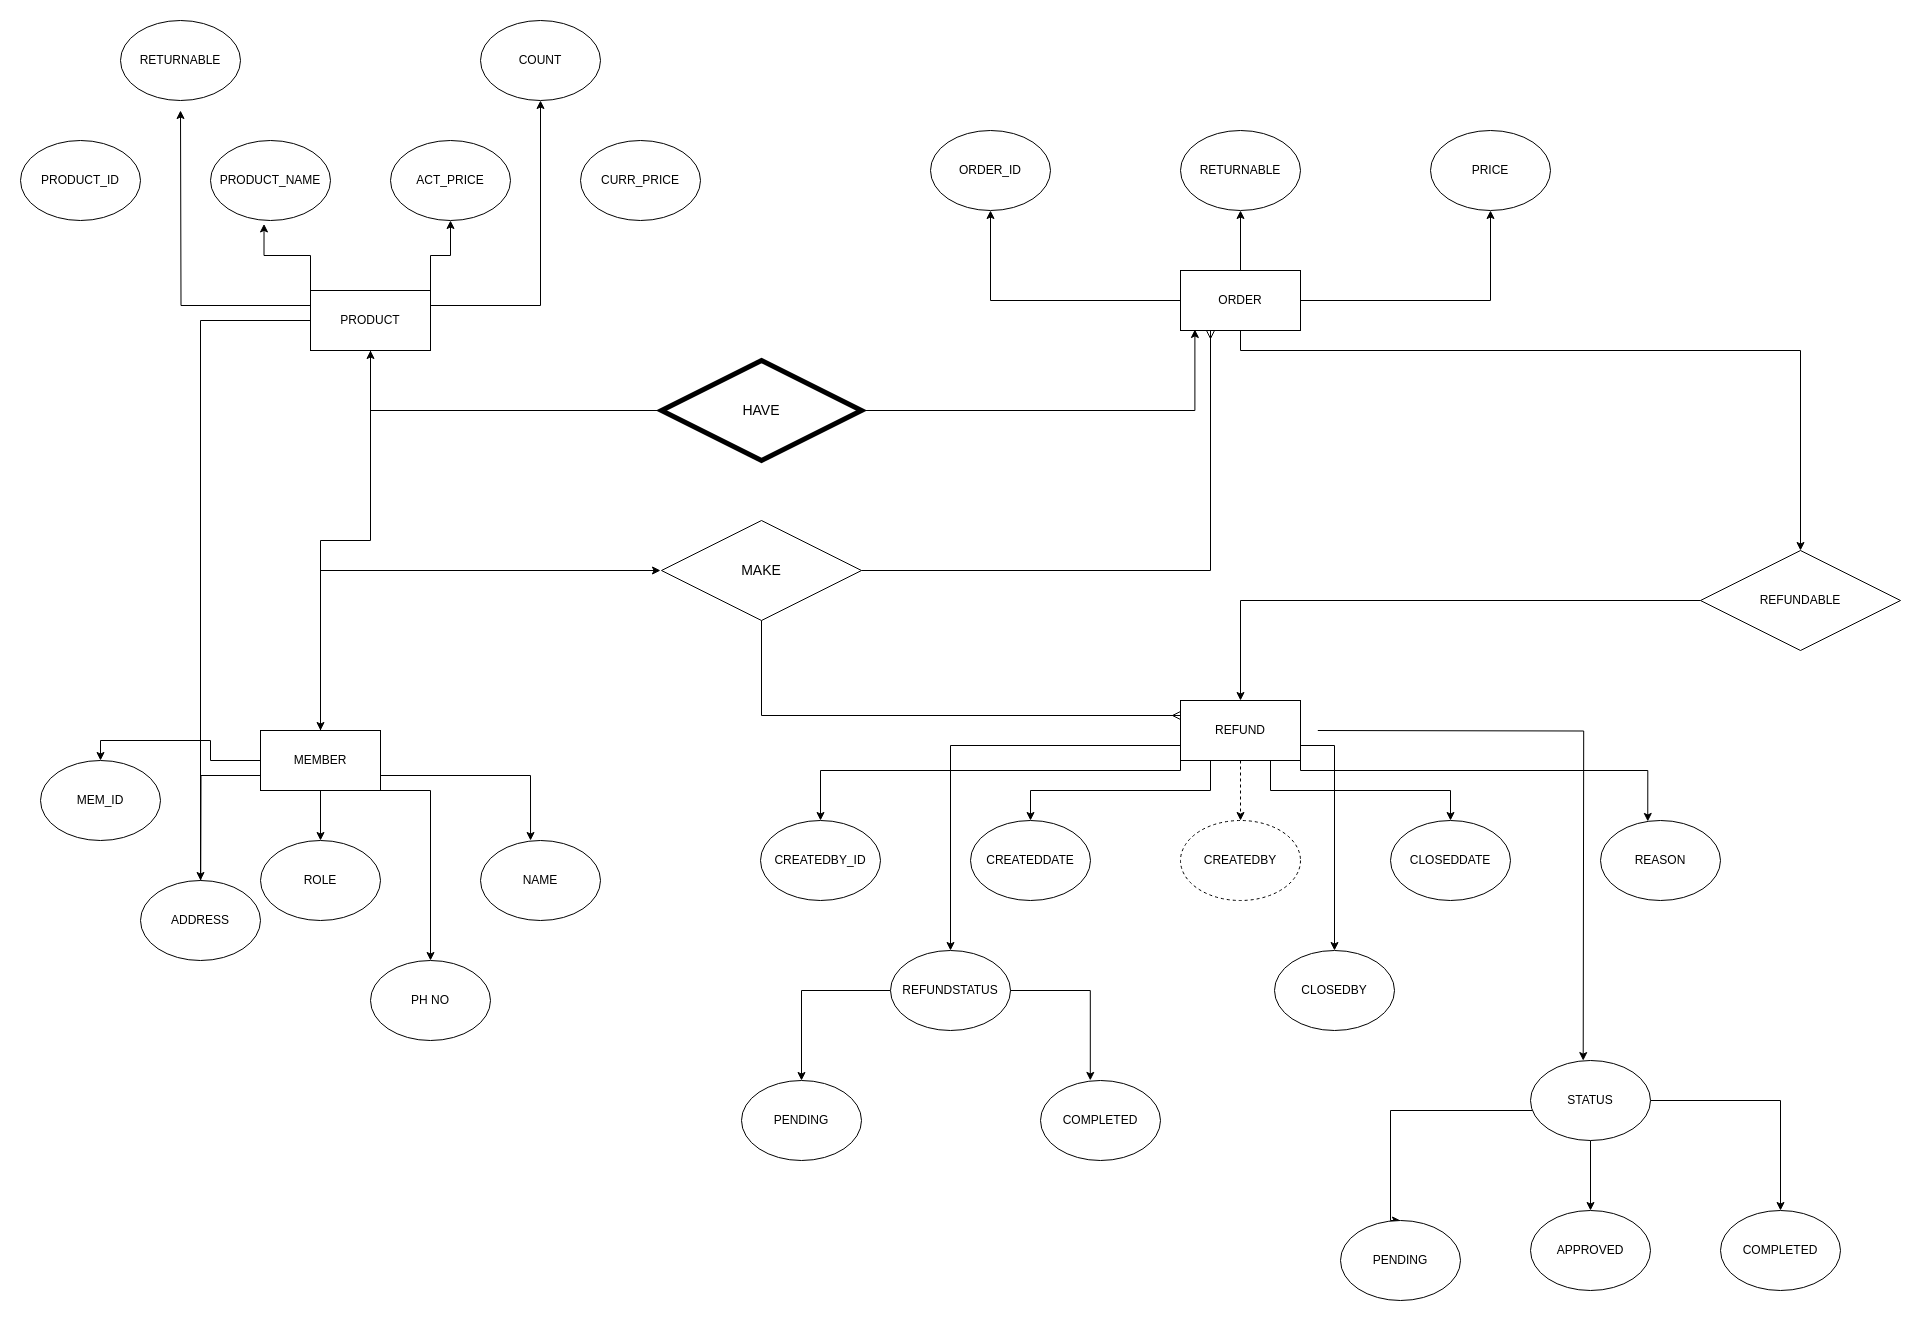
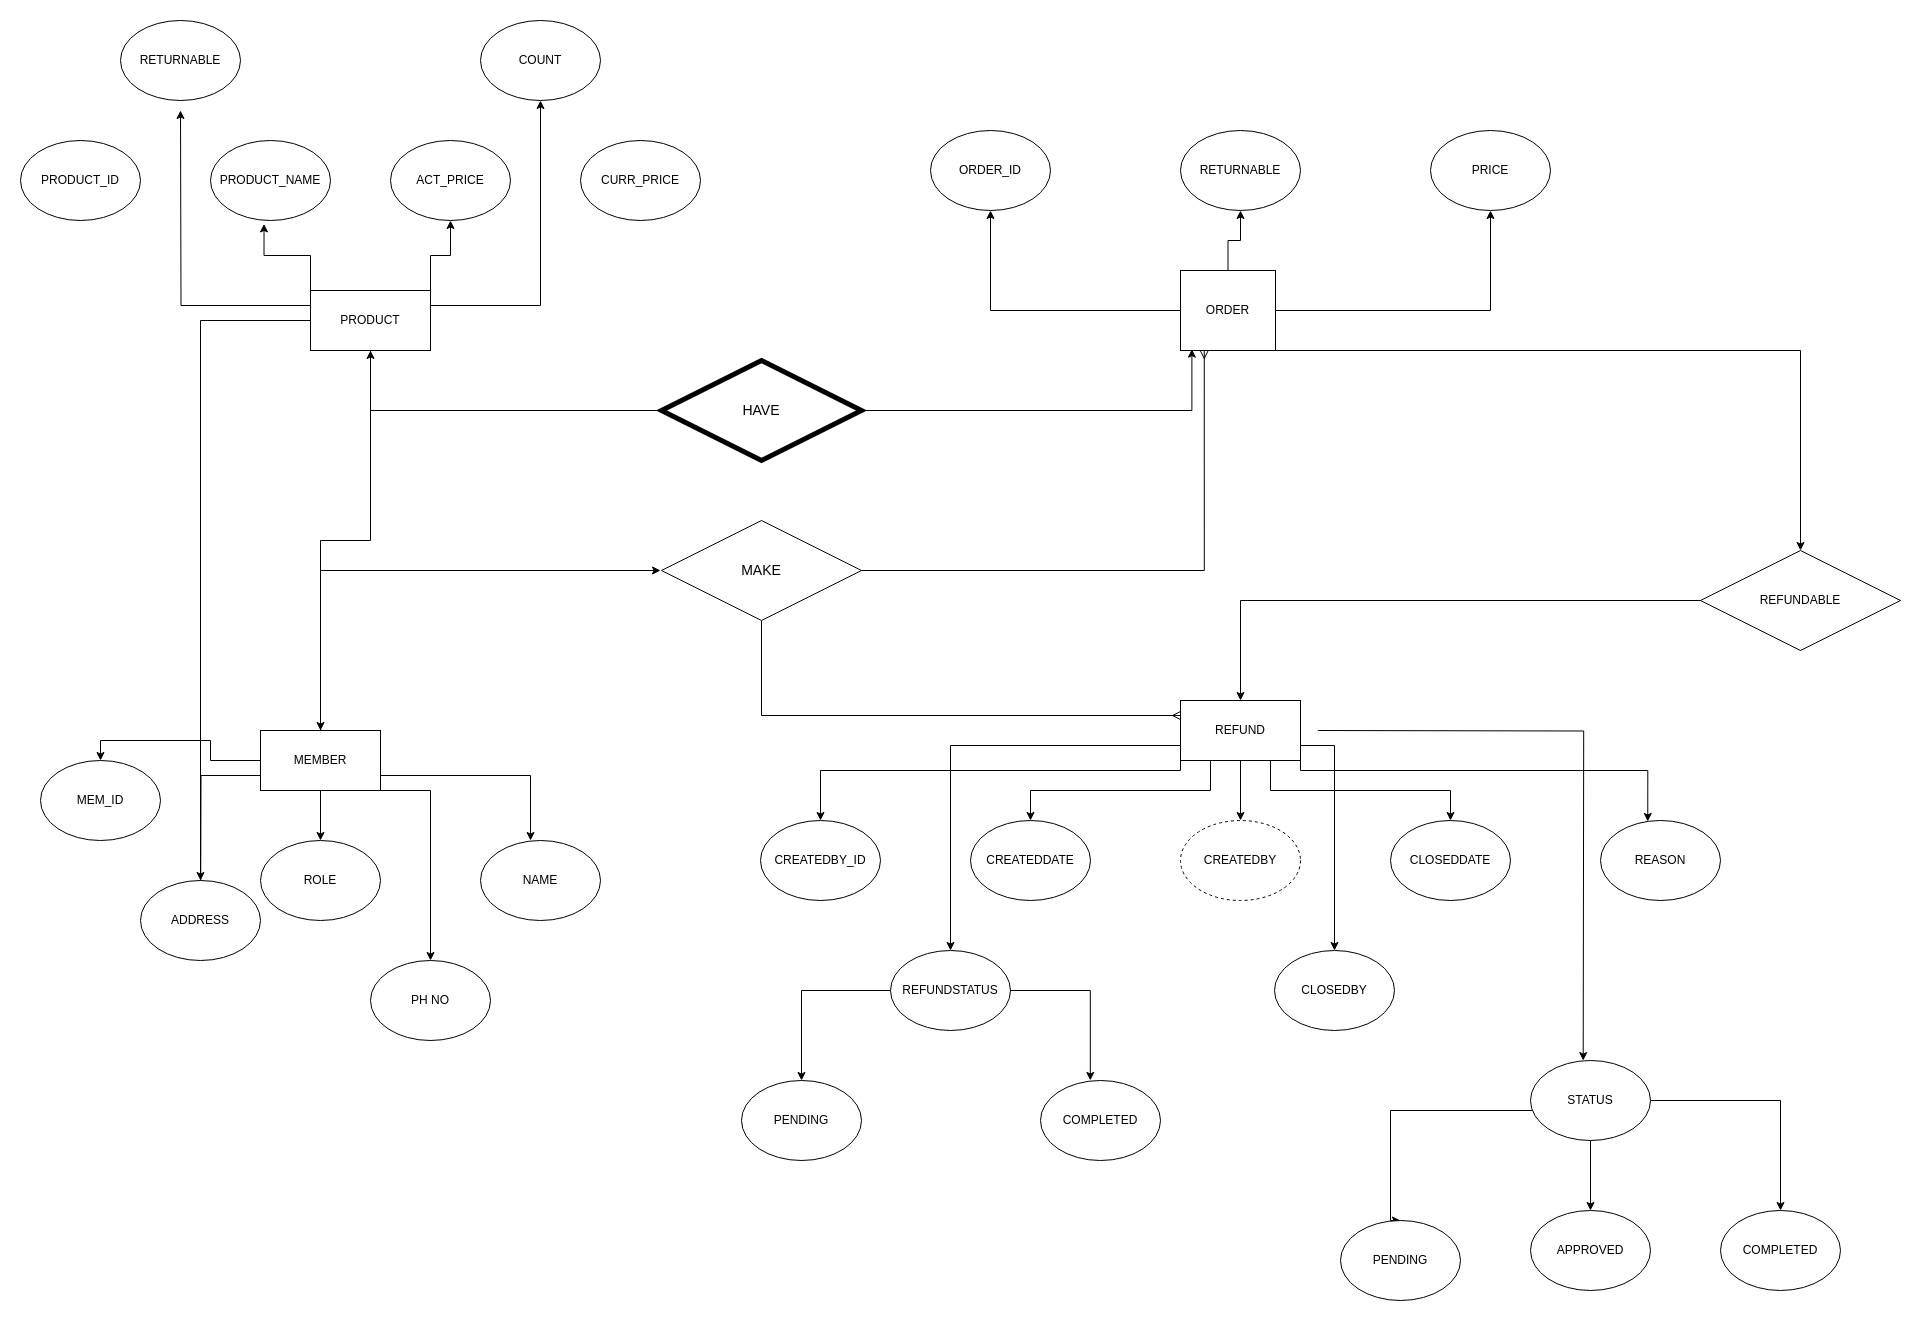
(1241, 301) -> (1228, 311)
(1241, 788) -> (1241, 788)
